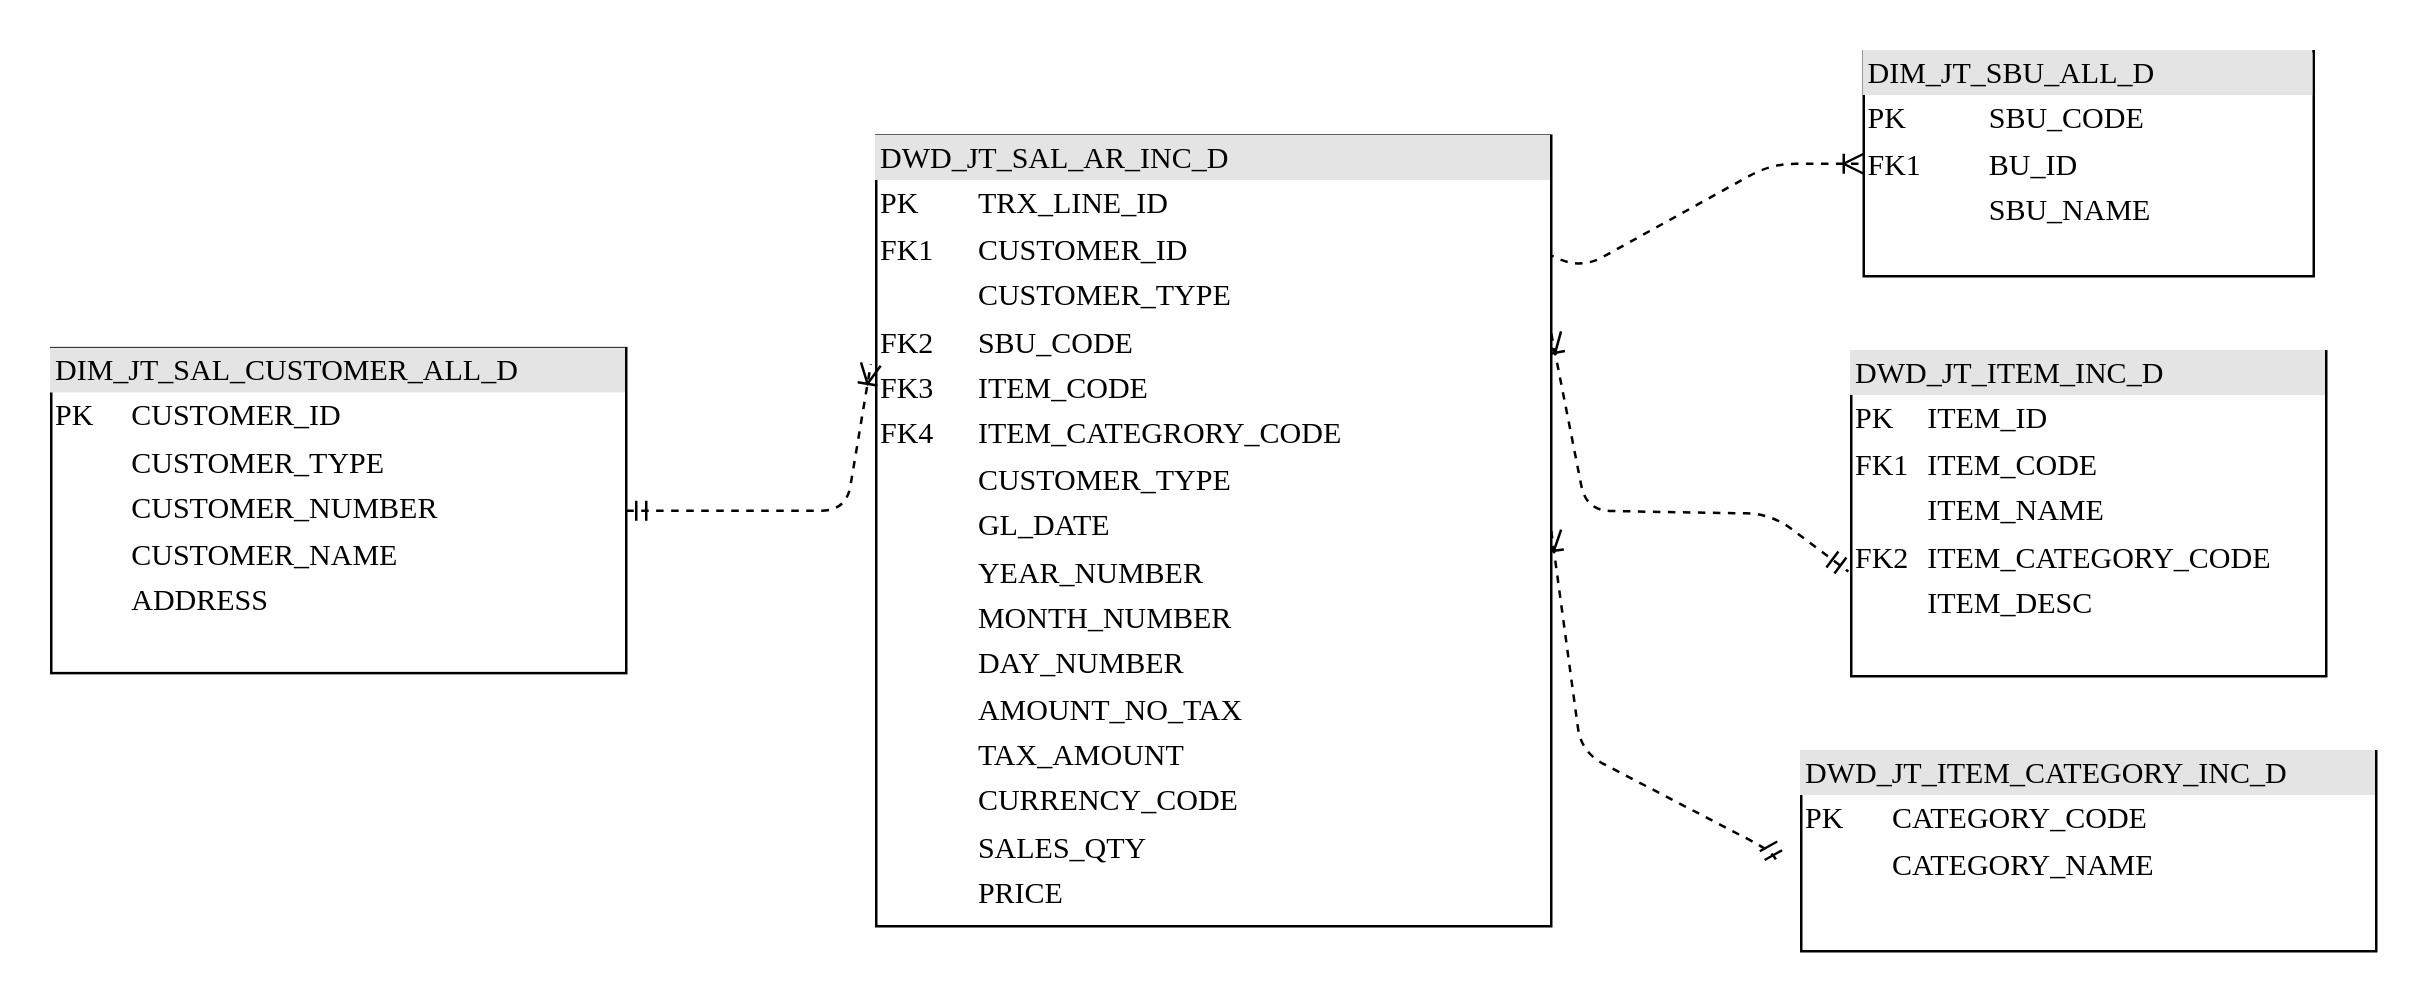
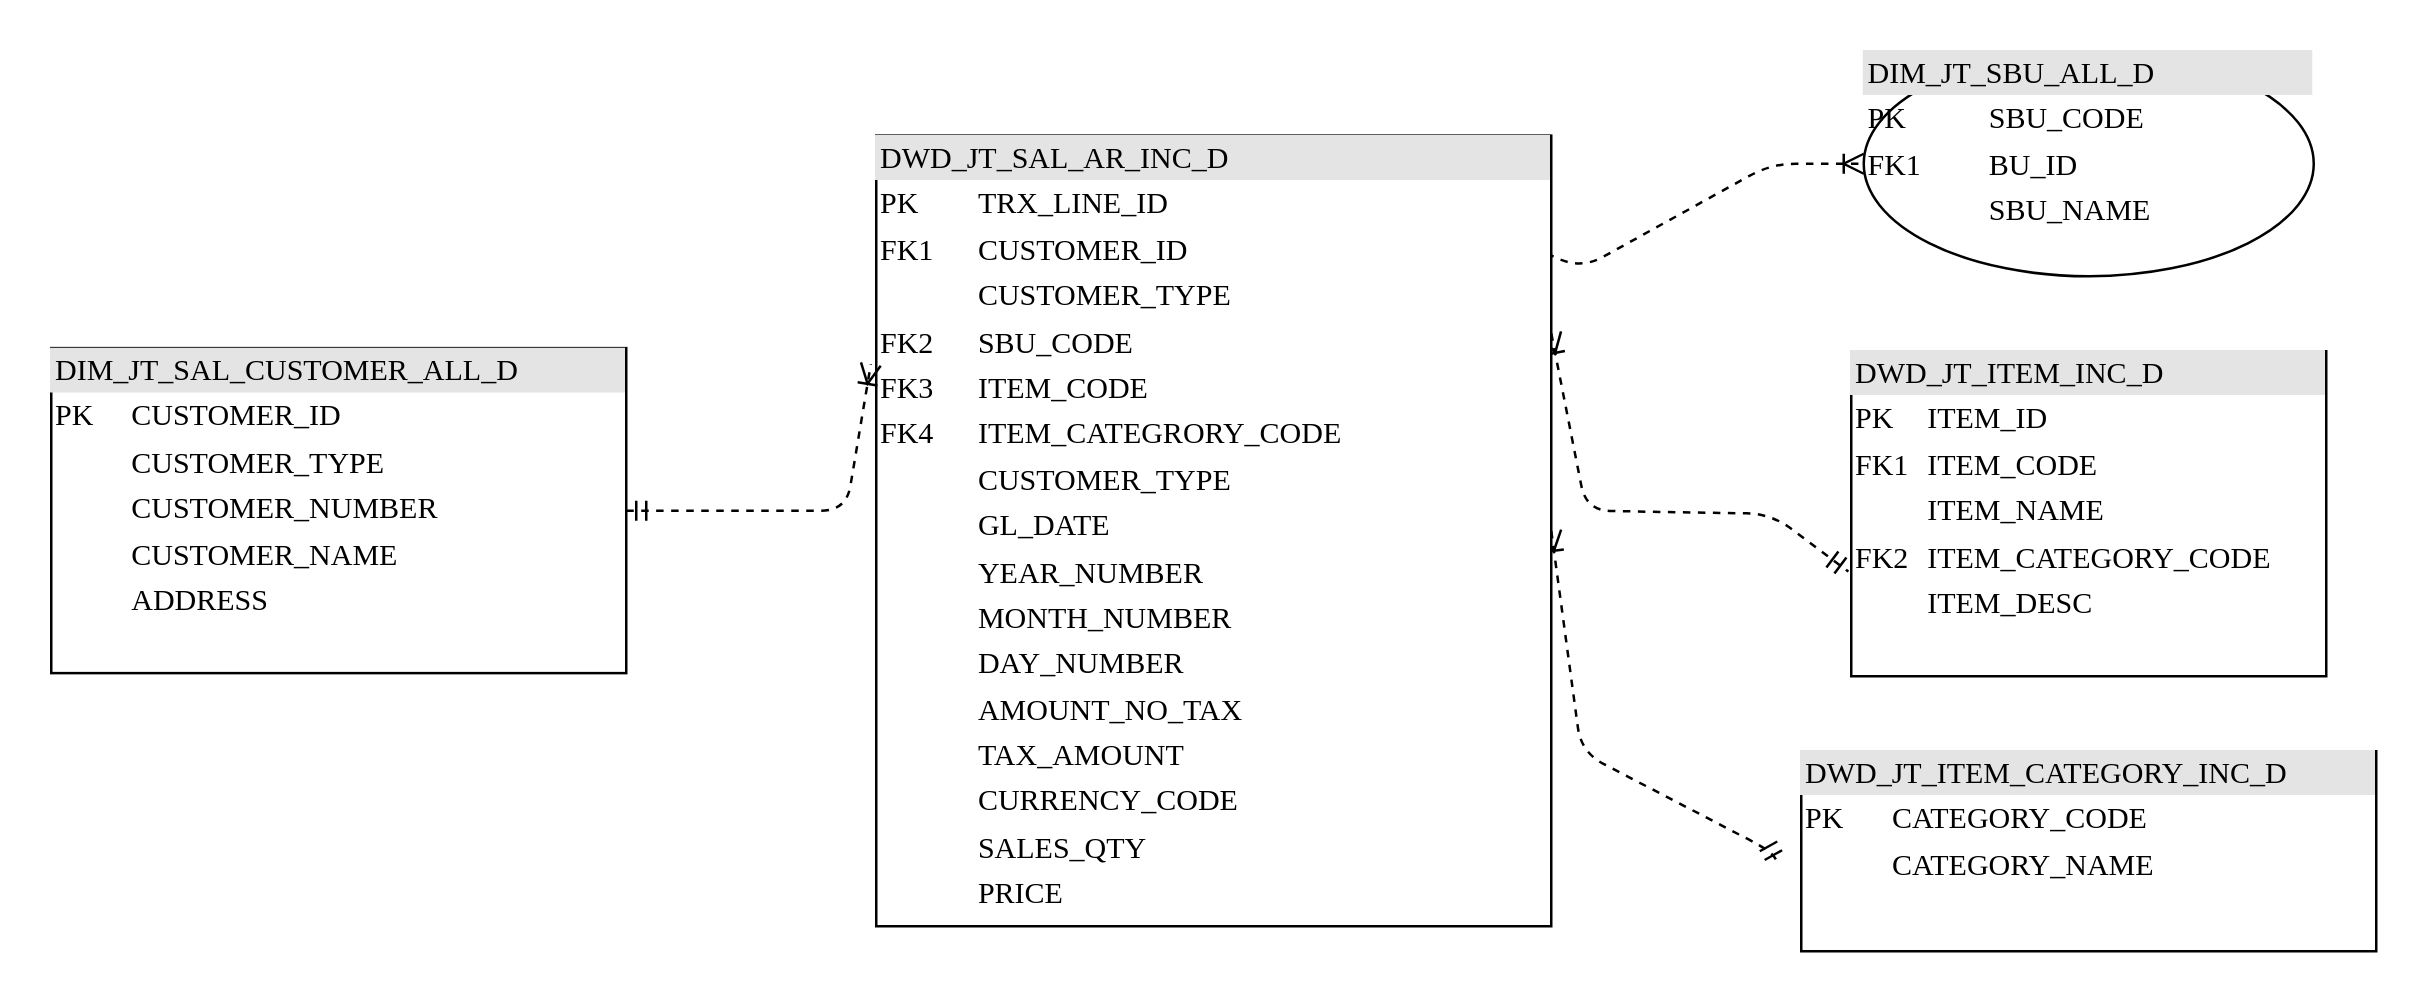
(2089, 164) -> (2089, 164)
